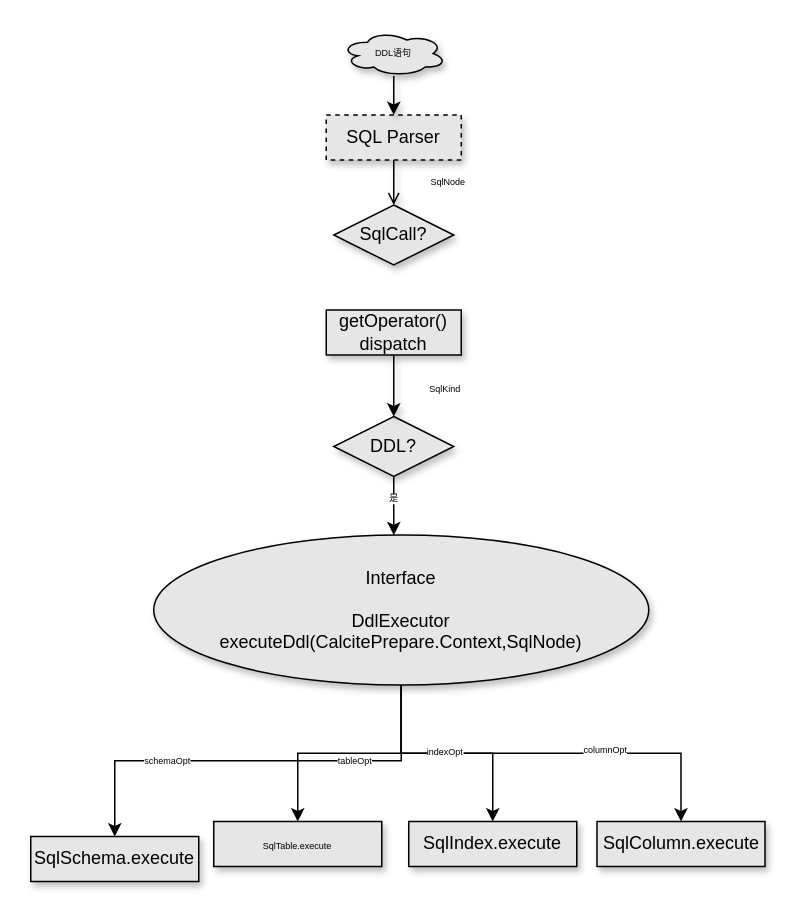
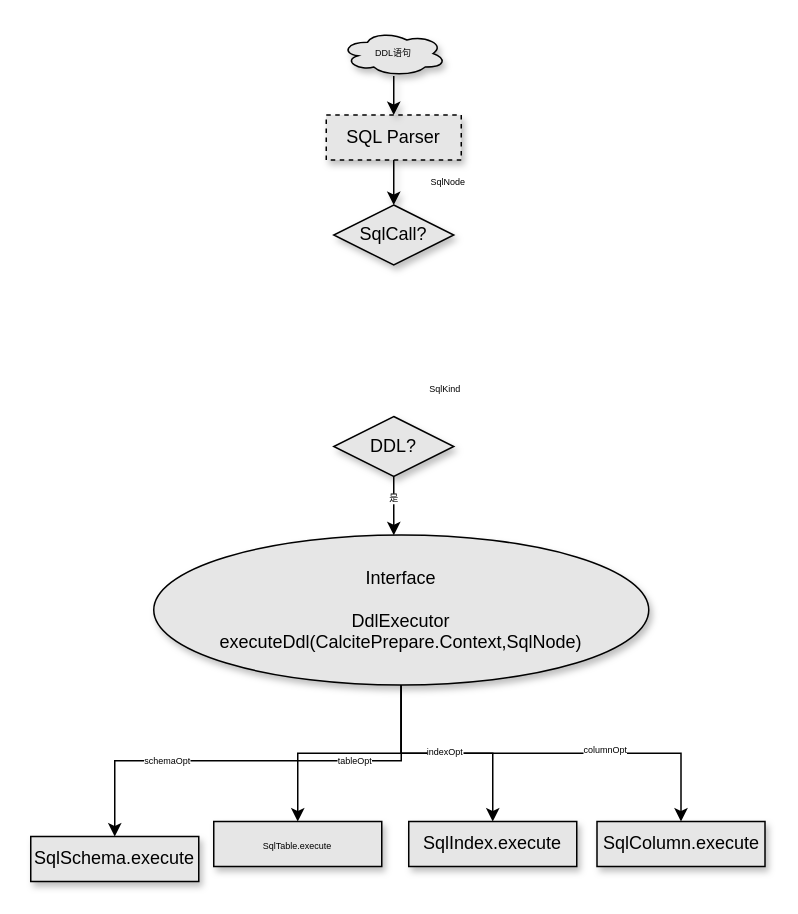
(394, 195) -> (394, 193)
(394, 332) -> none
(394, 380) -> none
